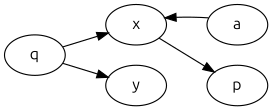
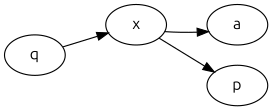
(192, 17) -> (181, 32)
(136, 86) -> none
